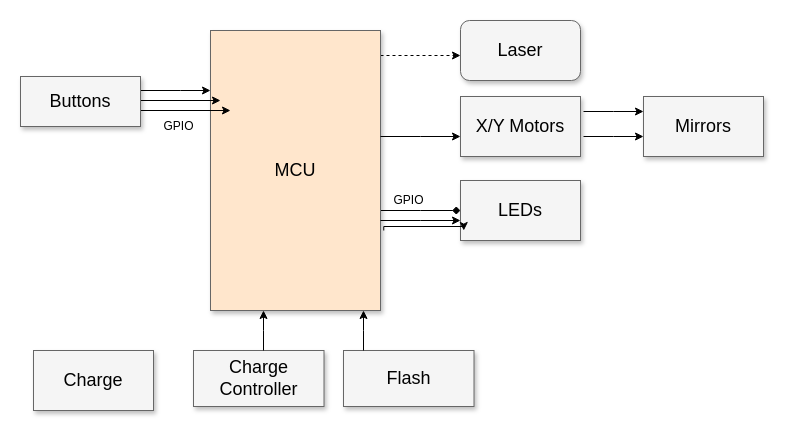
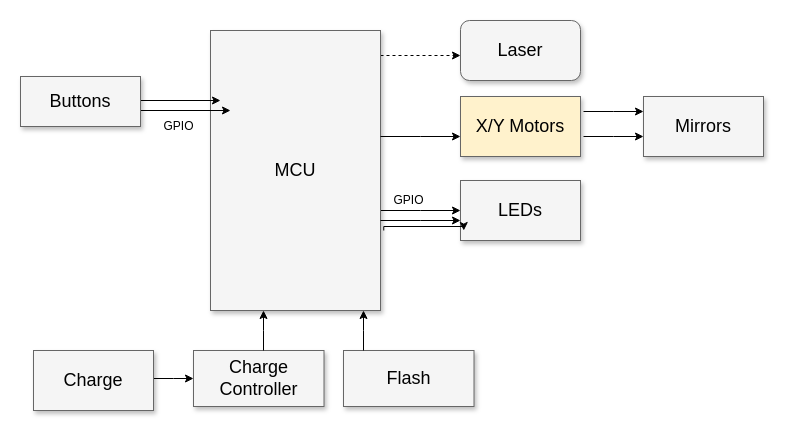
(172, 91) -> none
(521, 127) -> (521, 127)
(296, 171) -> (296, 171)
(452, 211) -> (452, 211)
none -> (170, 379)
